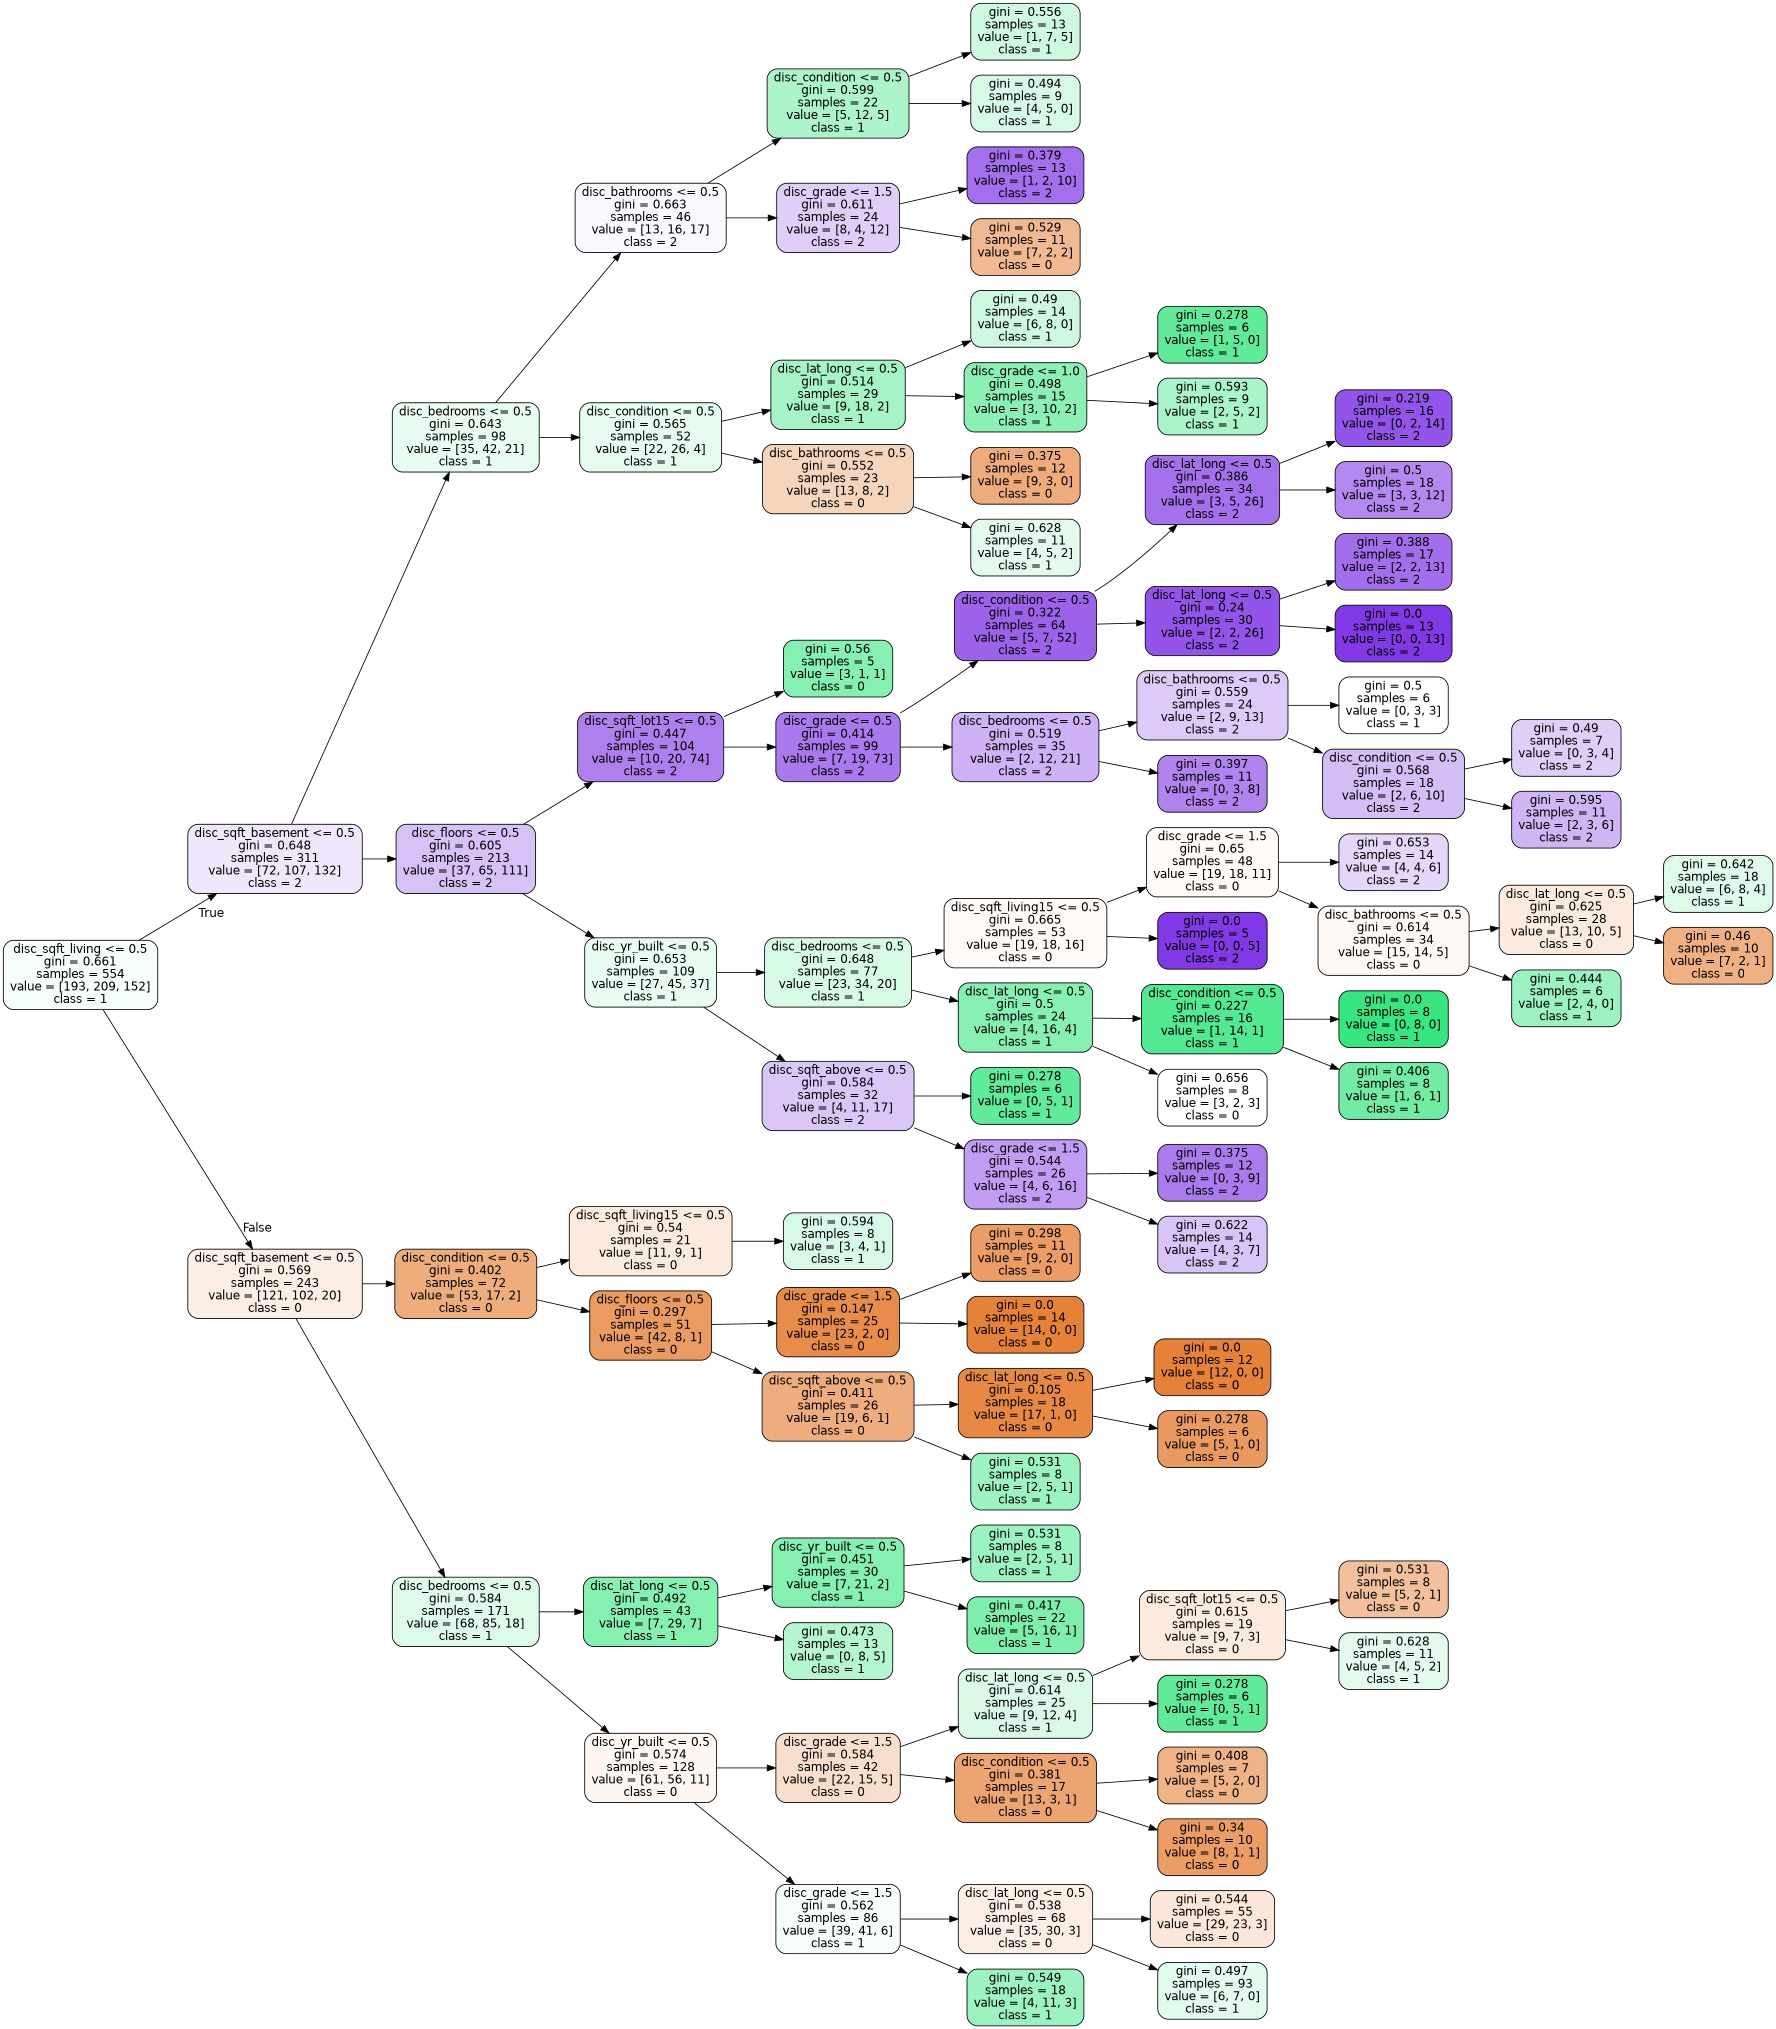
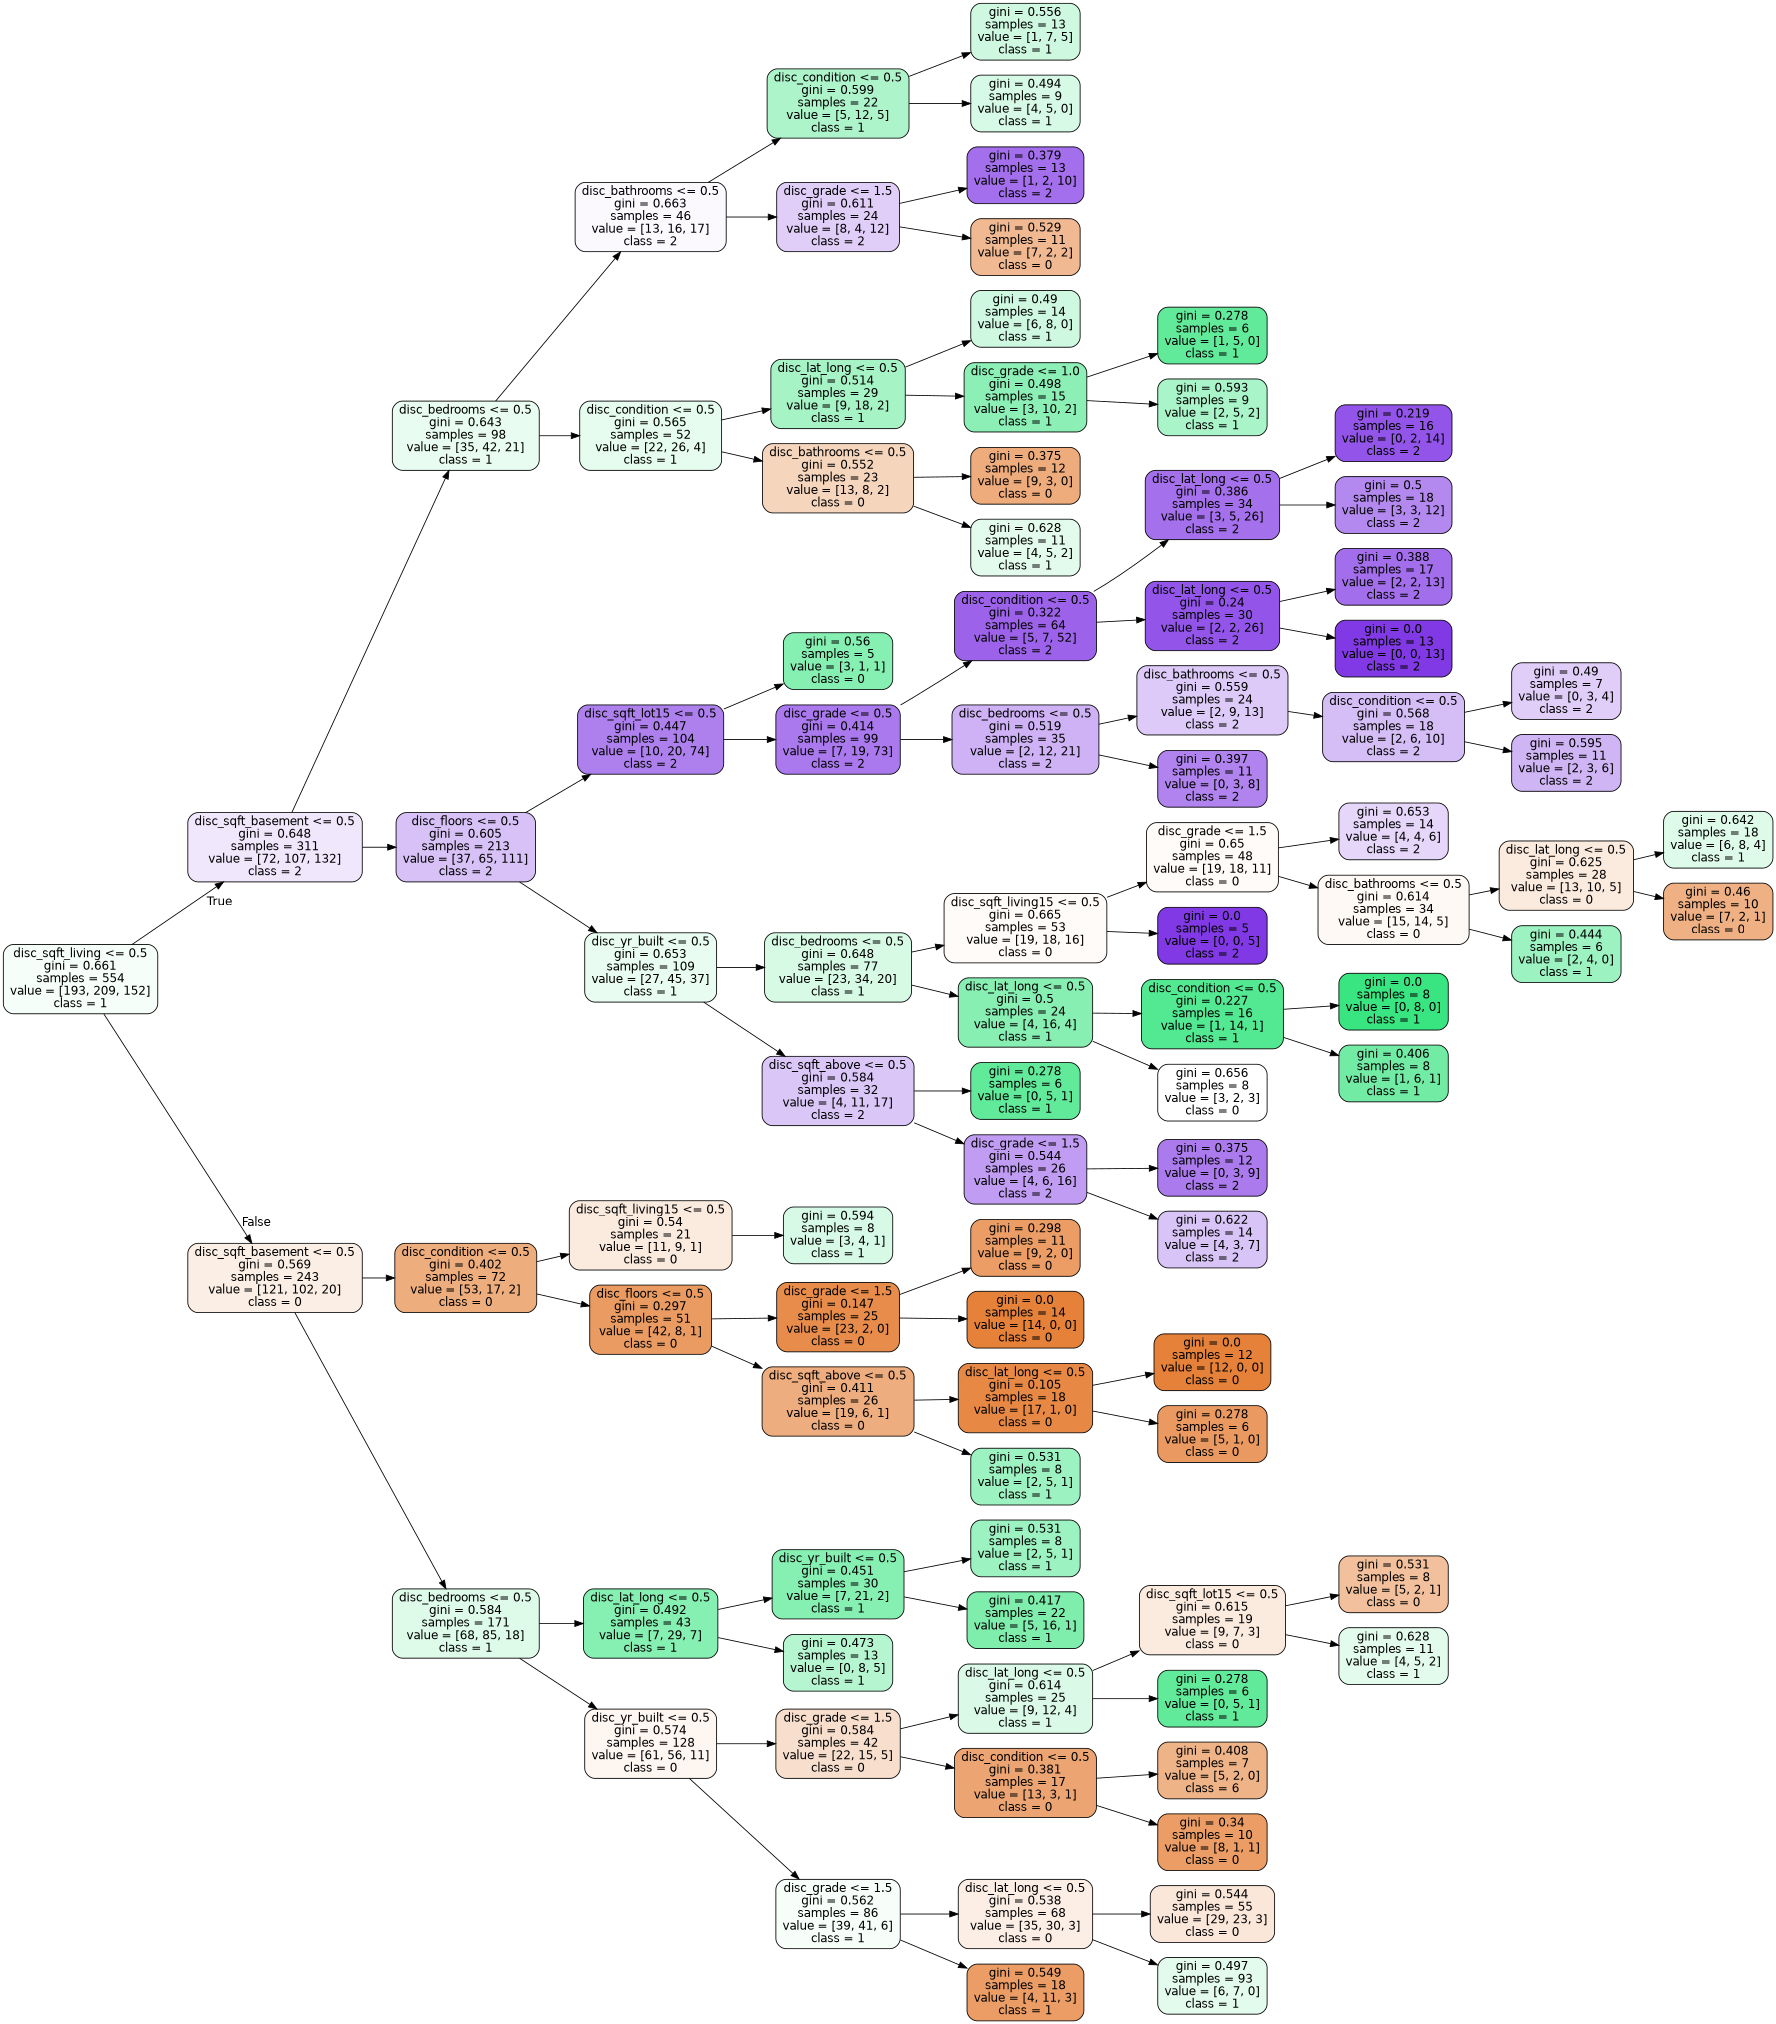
(1394, 705) -> none
(1212, 1775) -> (1212, 1770)
(1025, 1997) -> (1025, 1992)
